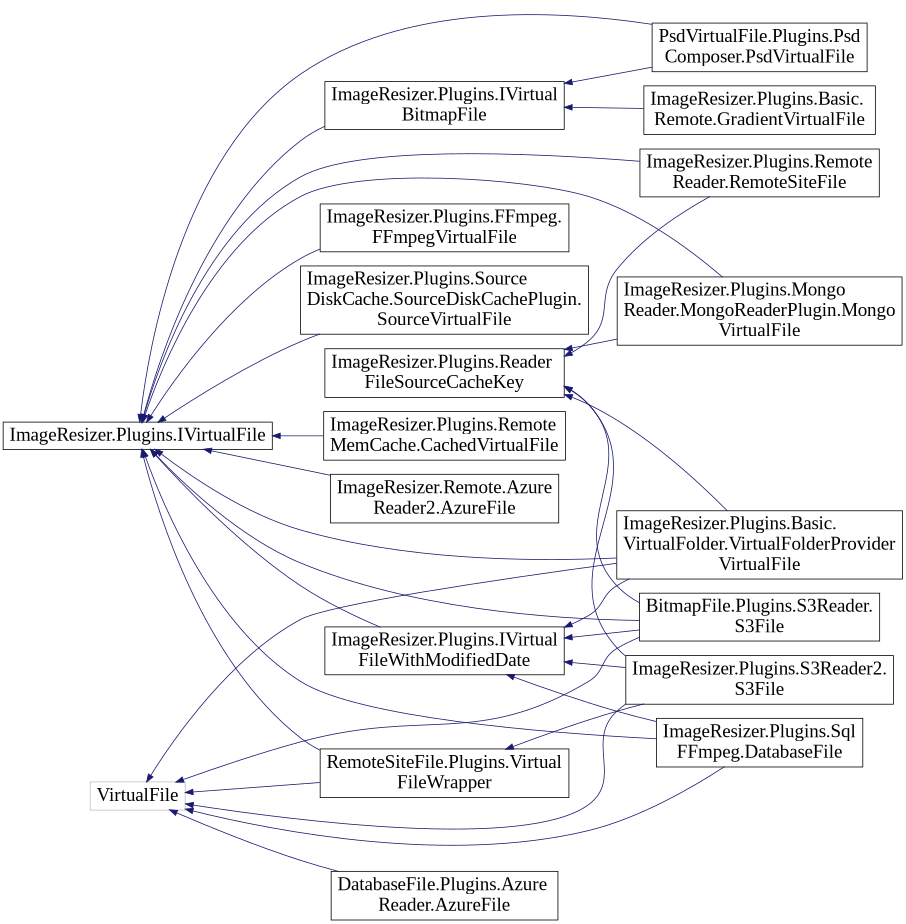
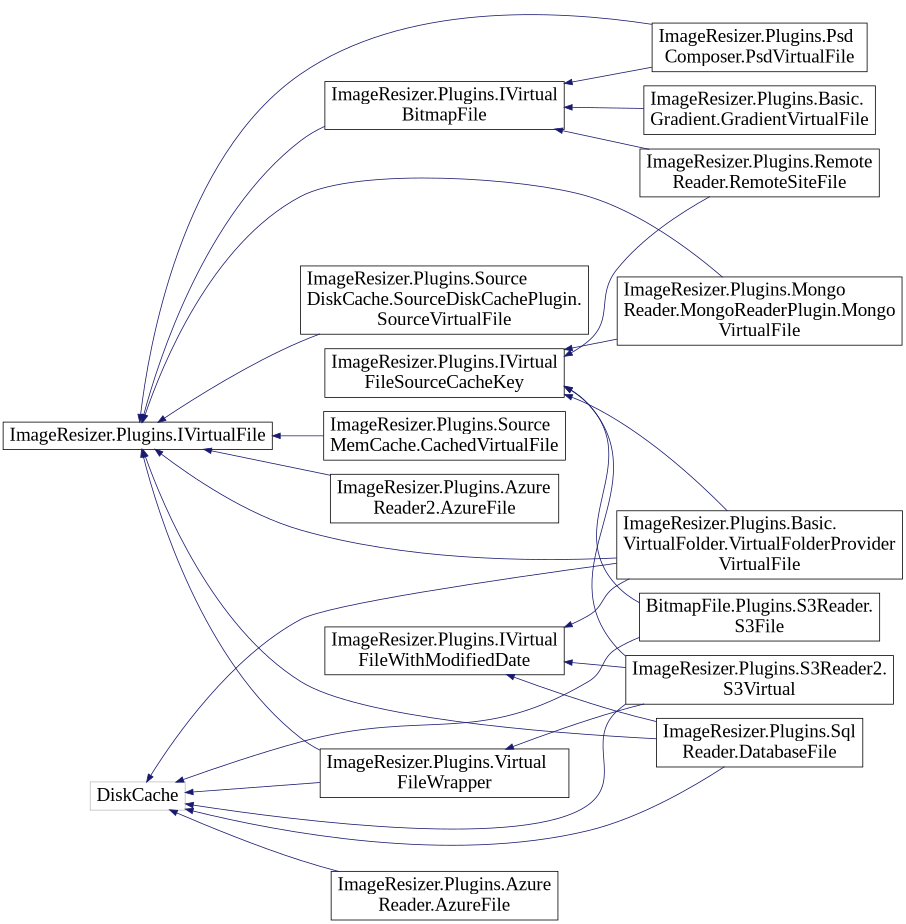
(760, 47) -> (760, 47)
(760, 110) -> (760, 110)
(324, 168) -> (606, 140)
(445, 228) -> none
(445, 373) -> (445, 373)
(445, 436) -> (445, 436)
(445, 499) -> (445, 499)
(259, 554) -> none
(378, 589) -> none
(602, 634) -> none
(760, 680) -> (760, 680)
(760, 743) -> (760, 743)
(445, 773) -> (445, 773)
(138, 796) -> (138, 796)
(445, 896) -> (445, 896)
